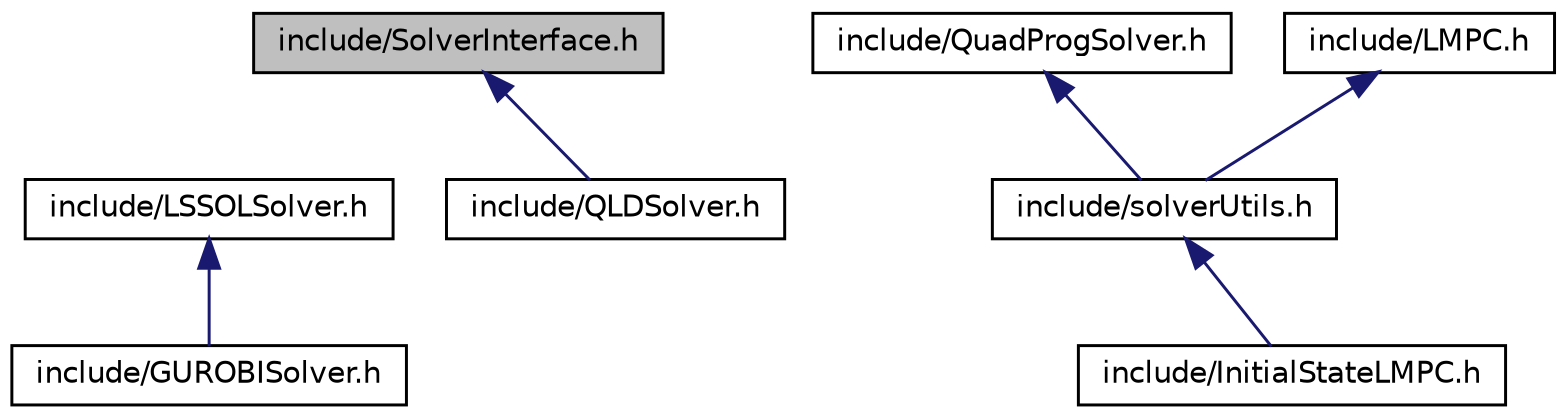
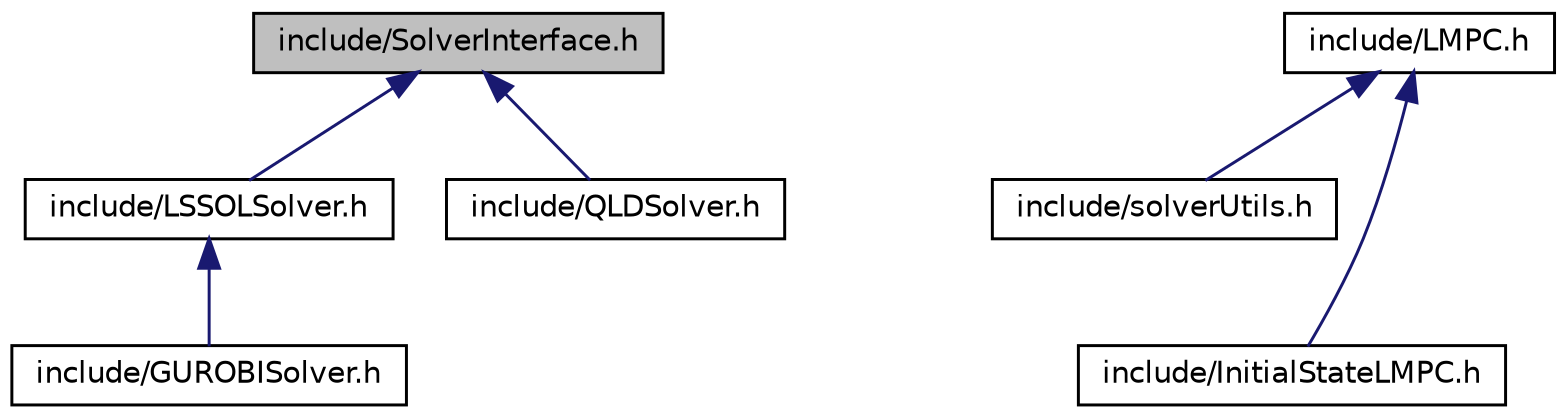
(1022, 43) -> none
none -> (321, 134)
(1238, 304) -> (1368, 228)
